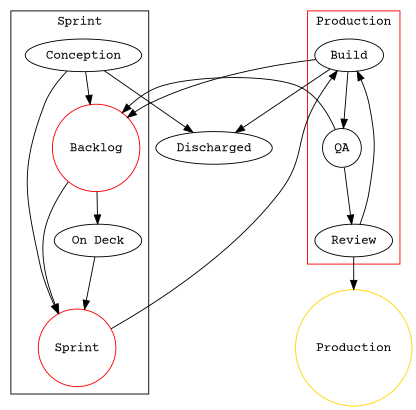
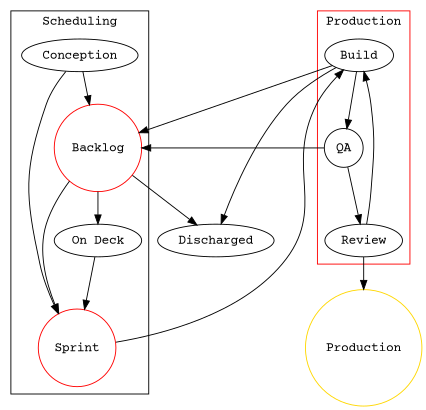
(80, 21) -> (80, 21)
(135, 92) -> (161, 197)
